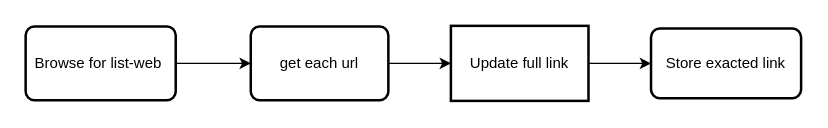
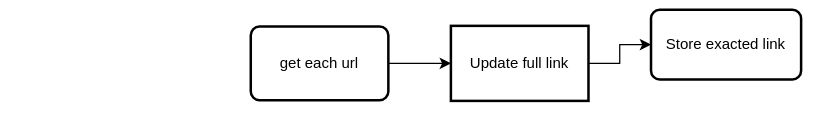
(101, 63) -> none
(209, 63) -> none
(726, 63) -> (726, 44)
